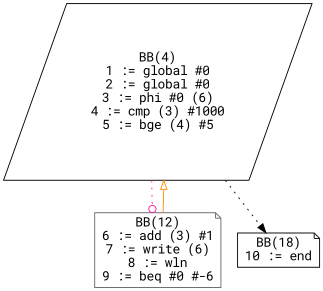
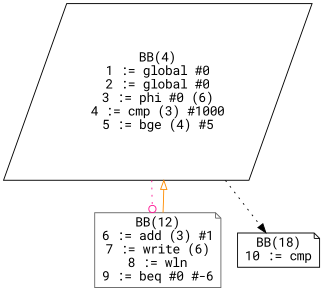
(279, 250) -> (279, 250)
